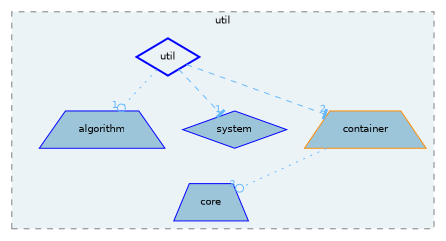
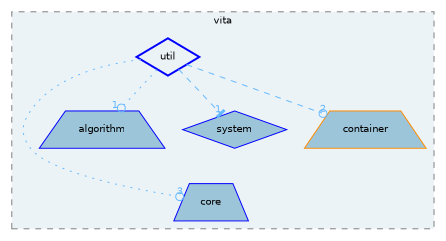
(223, 21) -> (223, 21)
(254, 89) -> (254, 89)
(285, 168) -> (27, 144)
